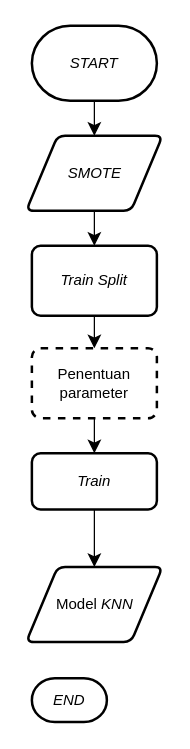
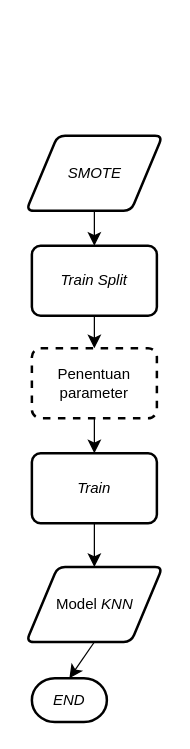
(94, 63) -> none
(94, 113) -> none
(94, 481) -> (94, 488)
none -> (85, 656)
